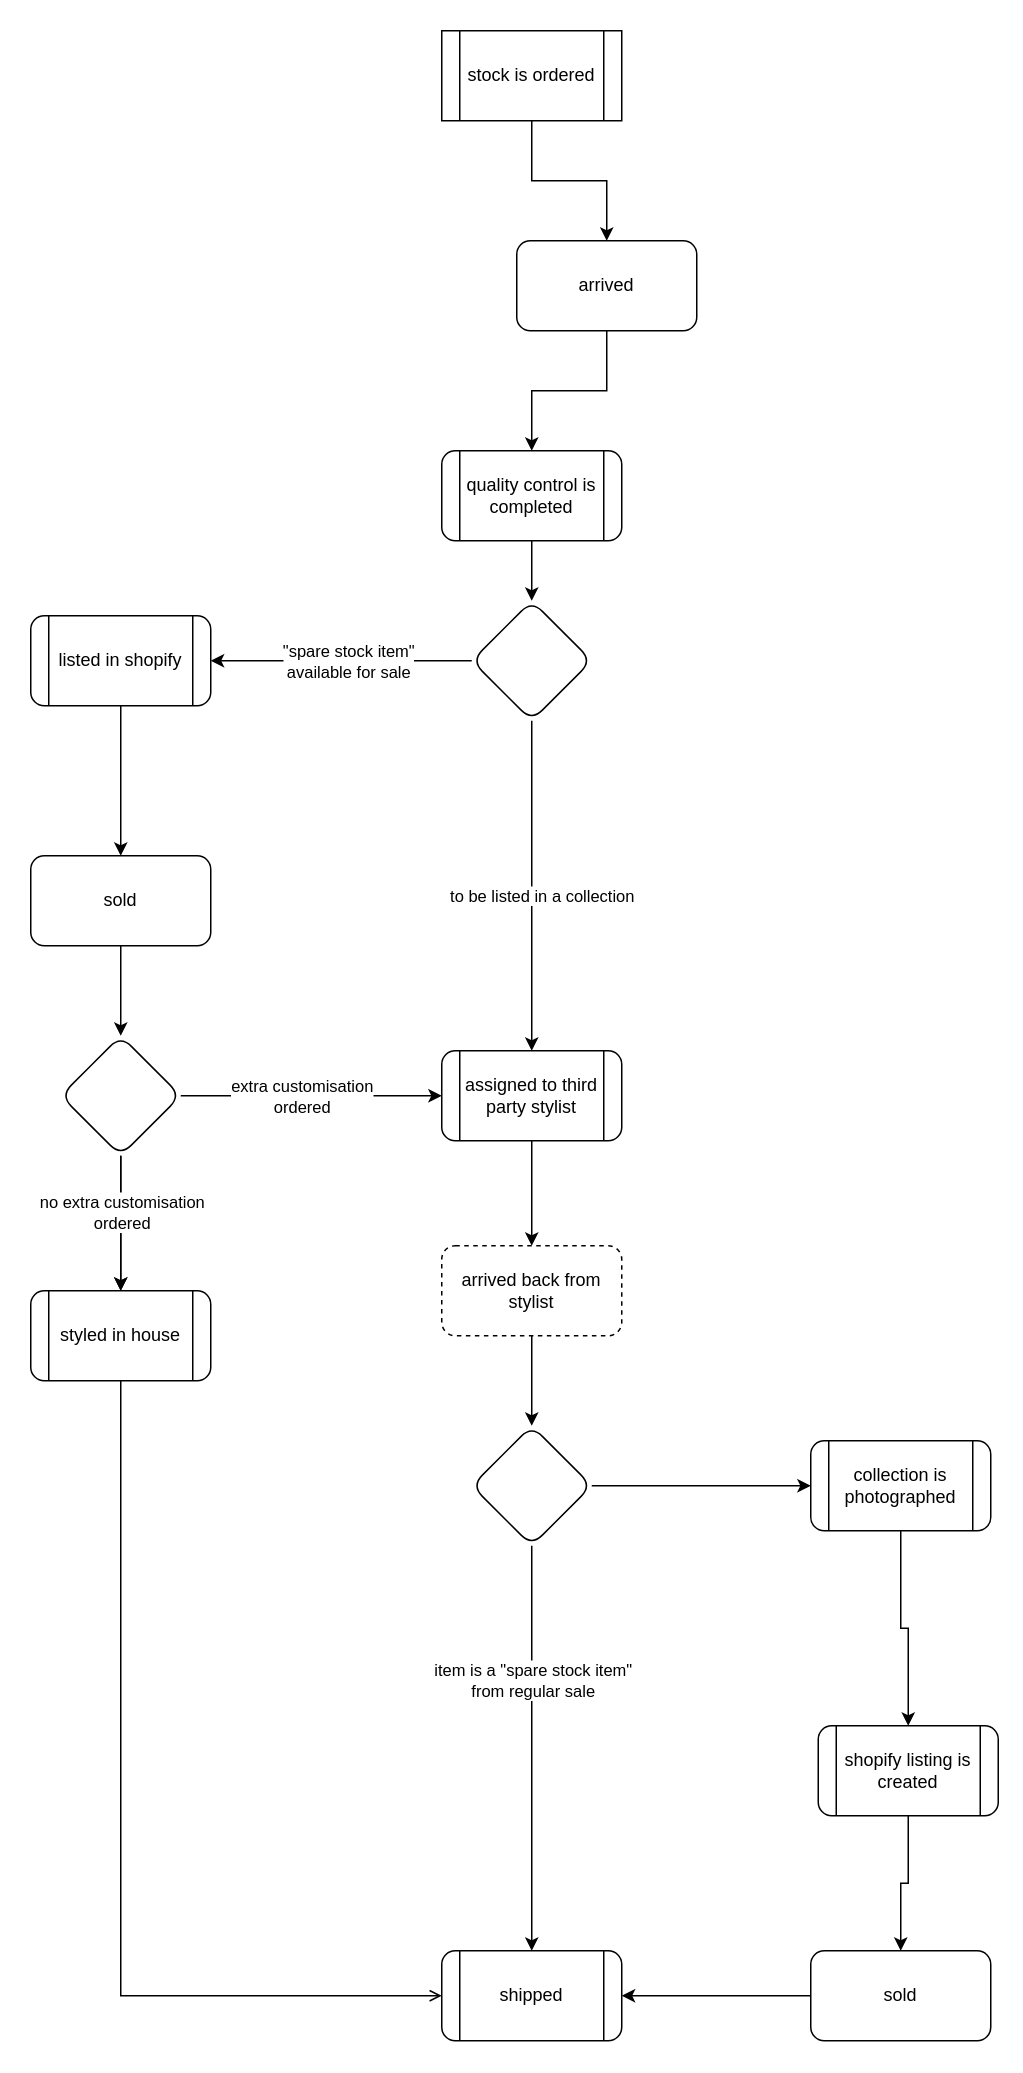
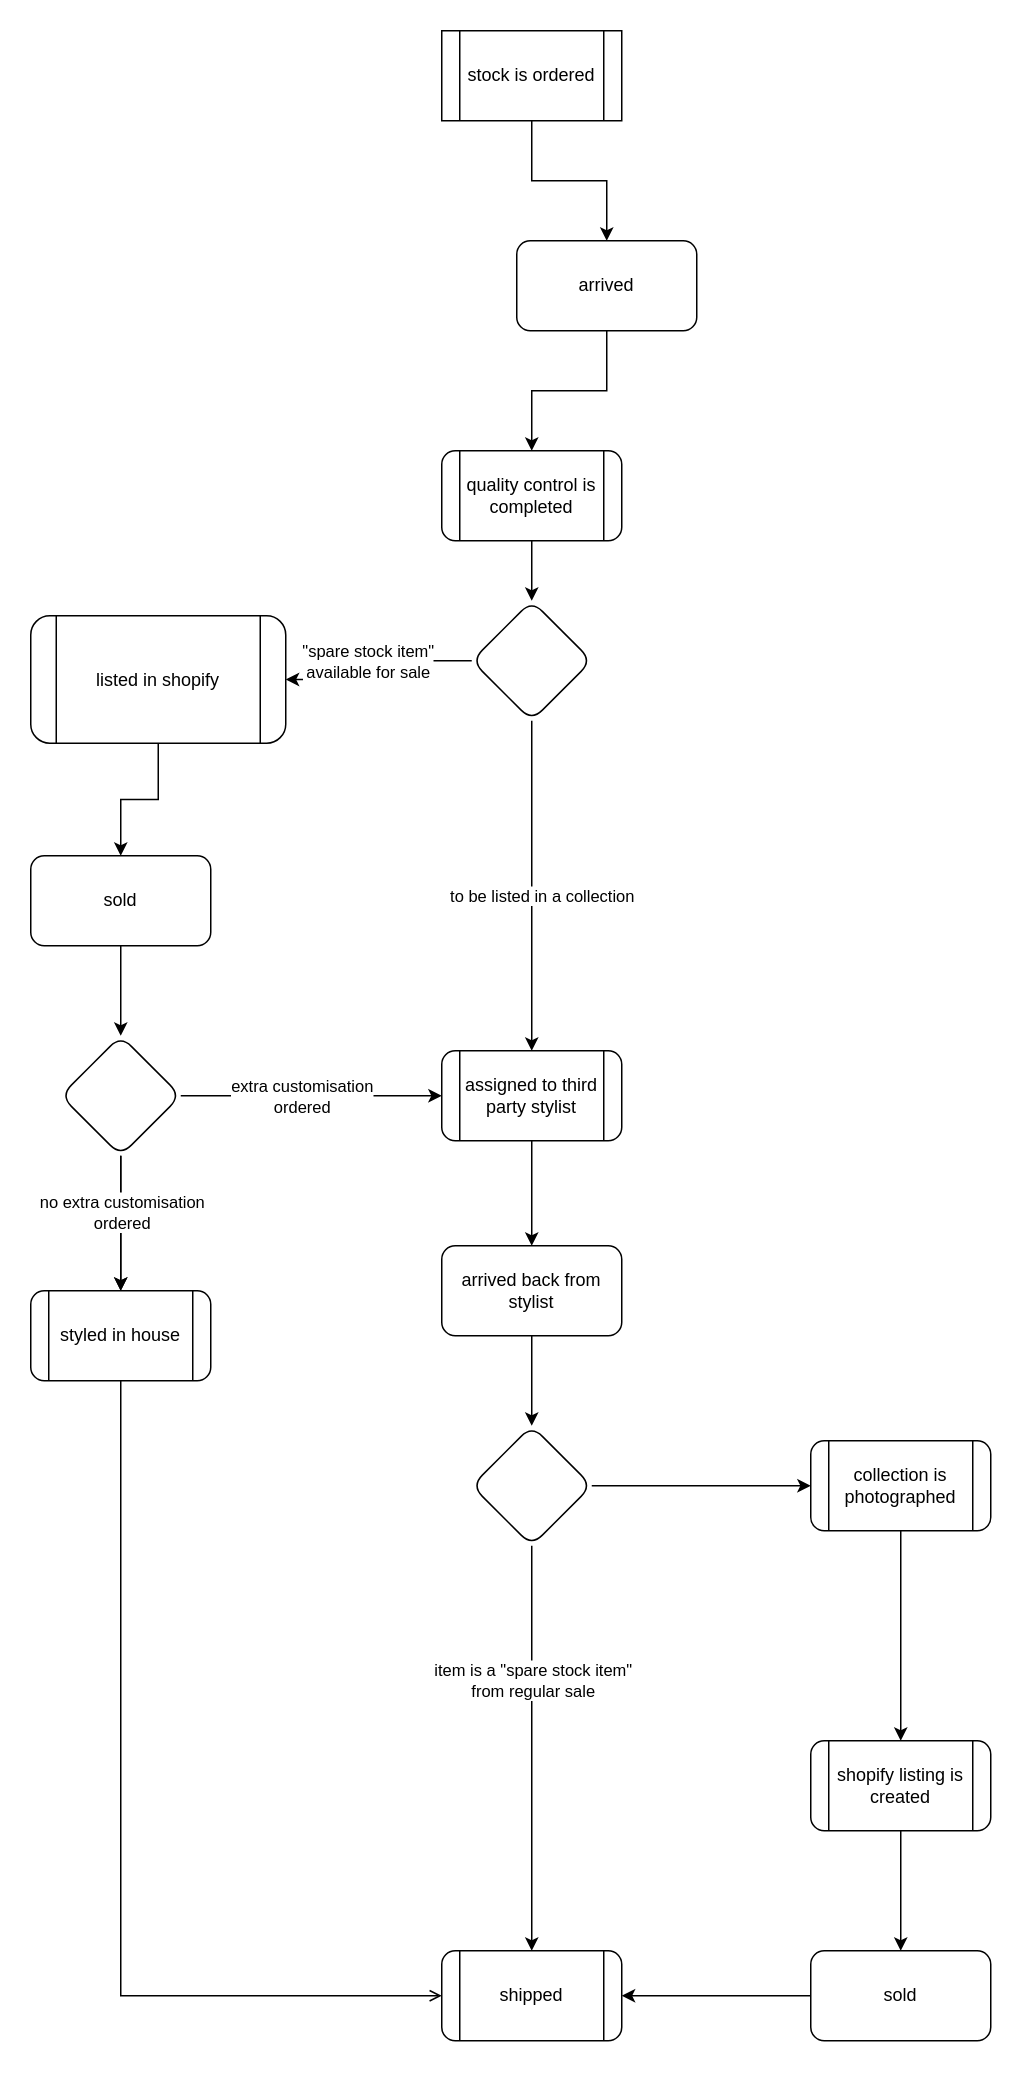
(121, 661) -> (158, 680)
(532, 1291) -> (532, 1291)
(908, 1771) -> (901, 1786)
